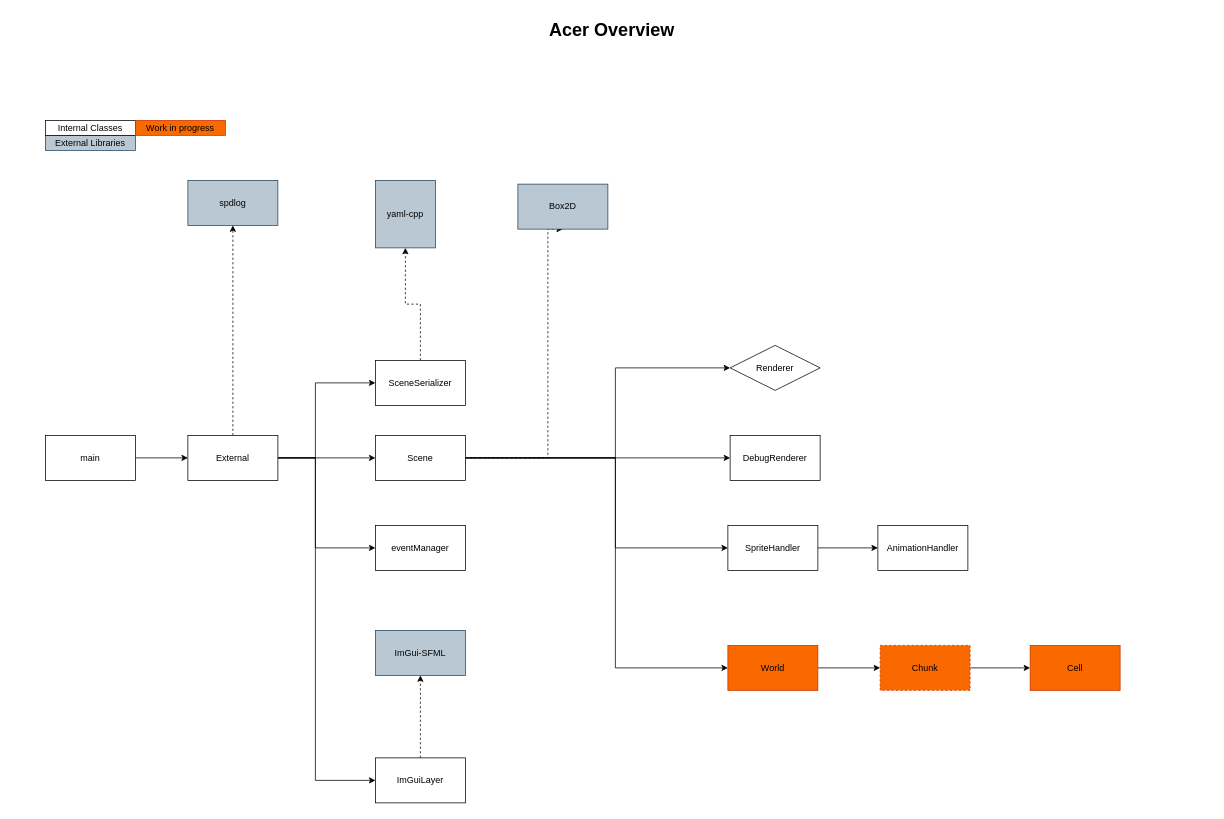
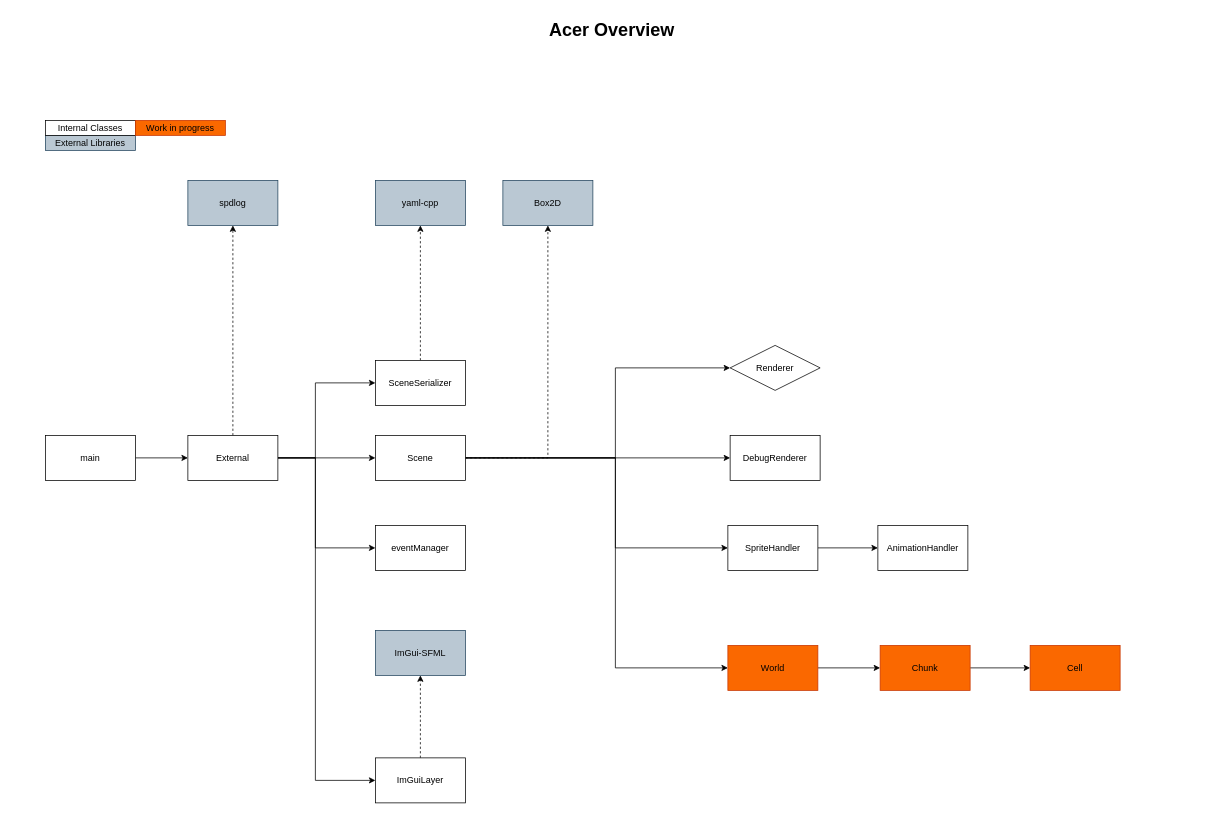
(563, 207) -> (548, 203)
(405, 214) -> (420, 203)
(925, 668) -> (925, 668)
